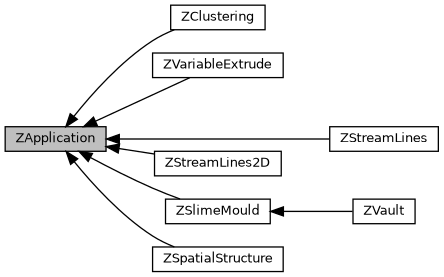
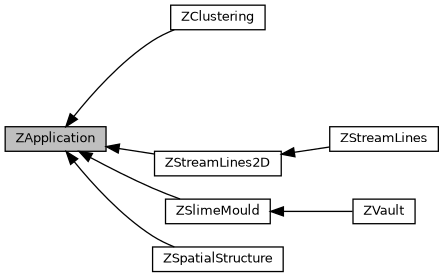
(218, 65) -> none
(225, 139) -> (312, 150)
